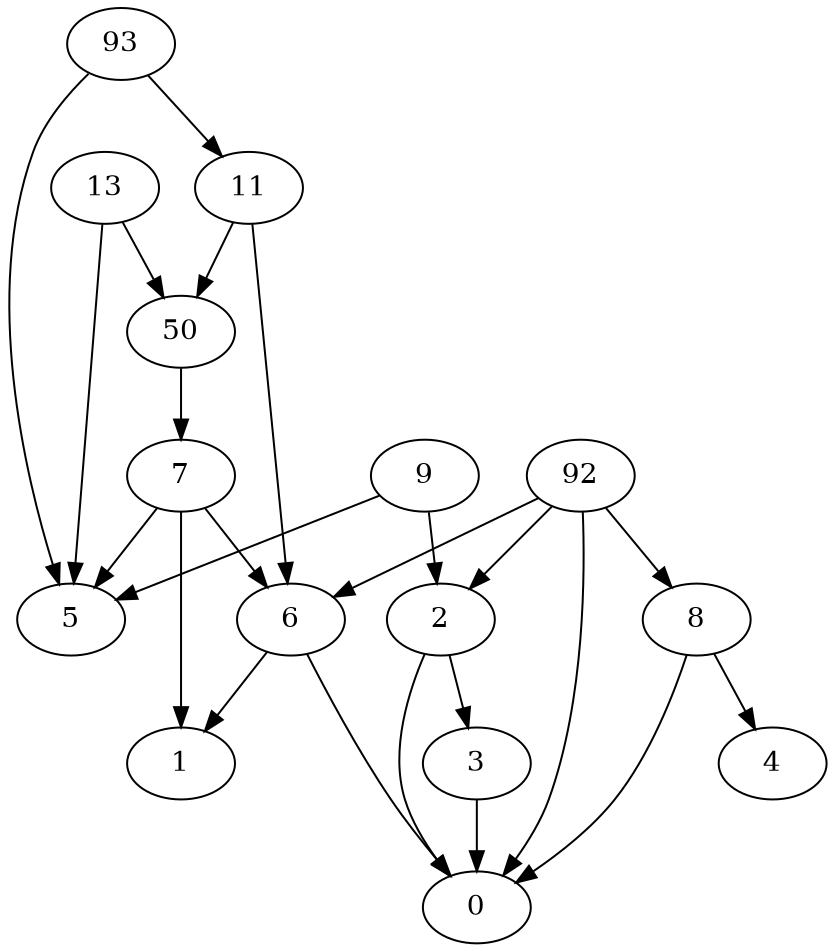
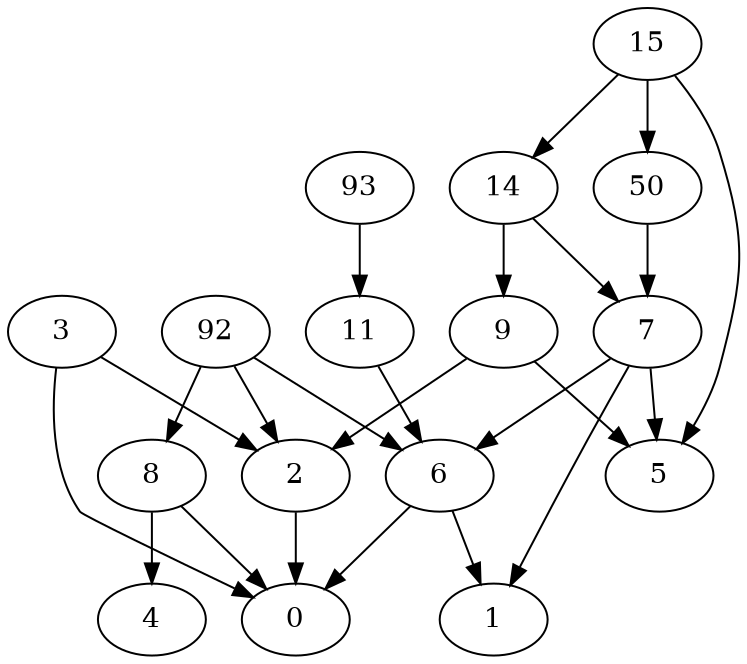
(105, 188) -> (648, 44)
none -> (504, 188)
(220, 250) -> none
(10, 311) -> none
(456, 682) -> (170, 398)
(574, 691) -> none
